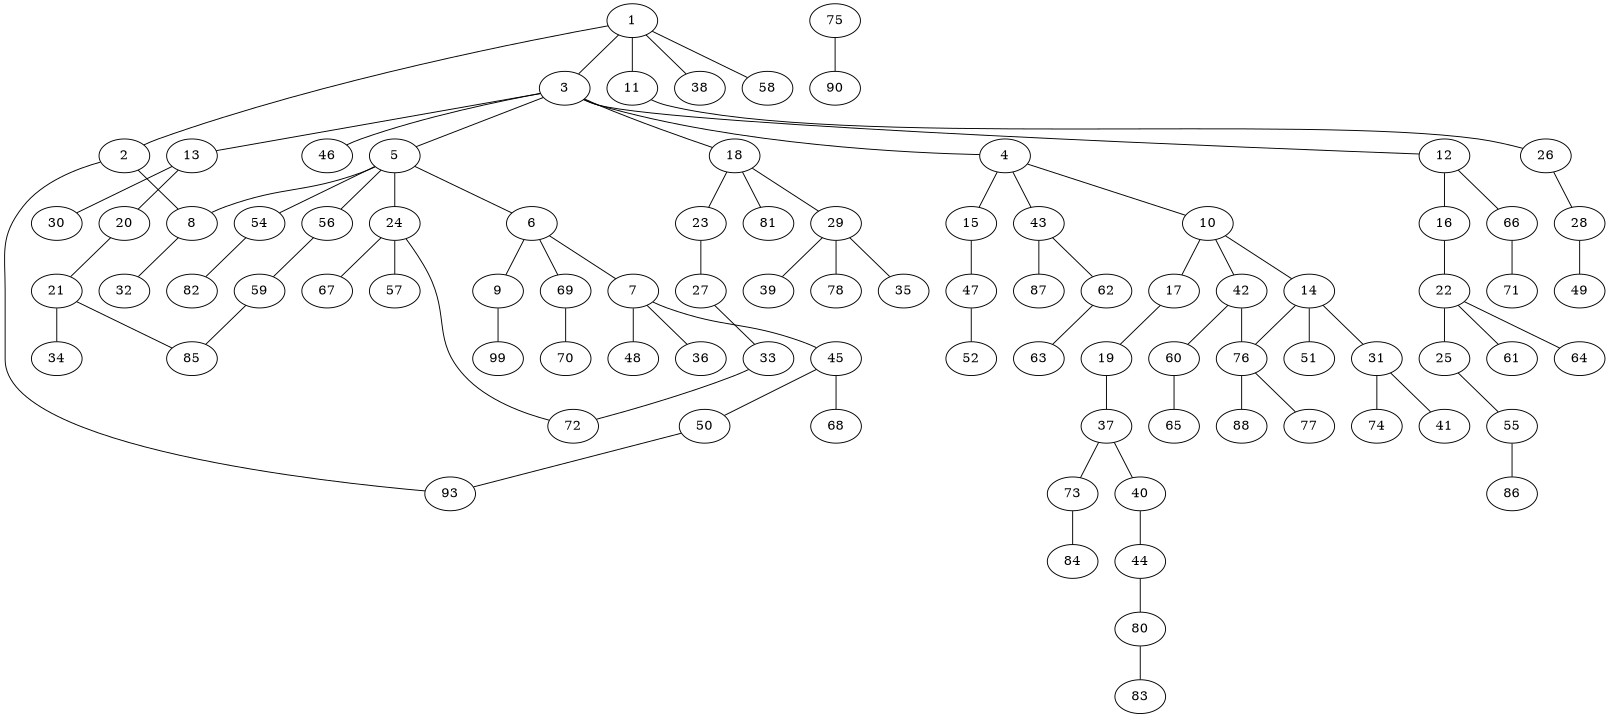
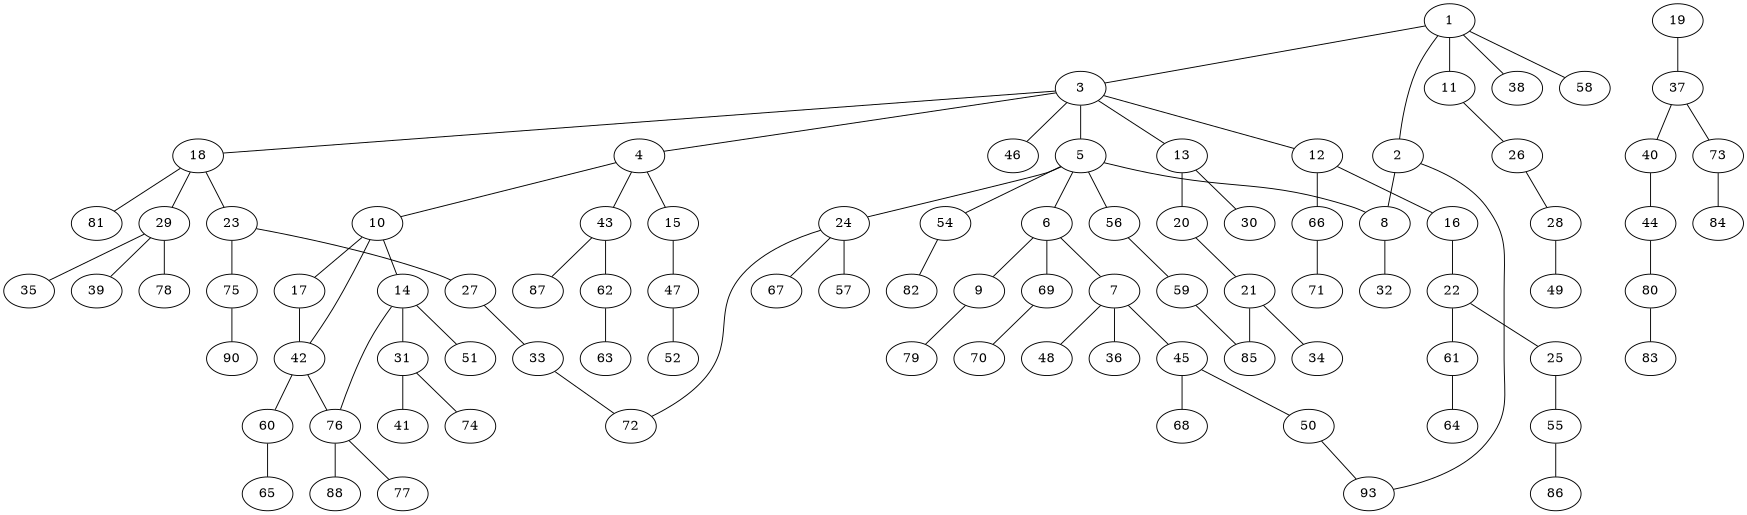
none -> (232, 257)
(1140, 325) -> (300, 325)
(1512, 325) -> (1452, 393)
(498, 359) -> (912, 359)
